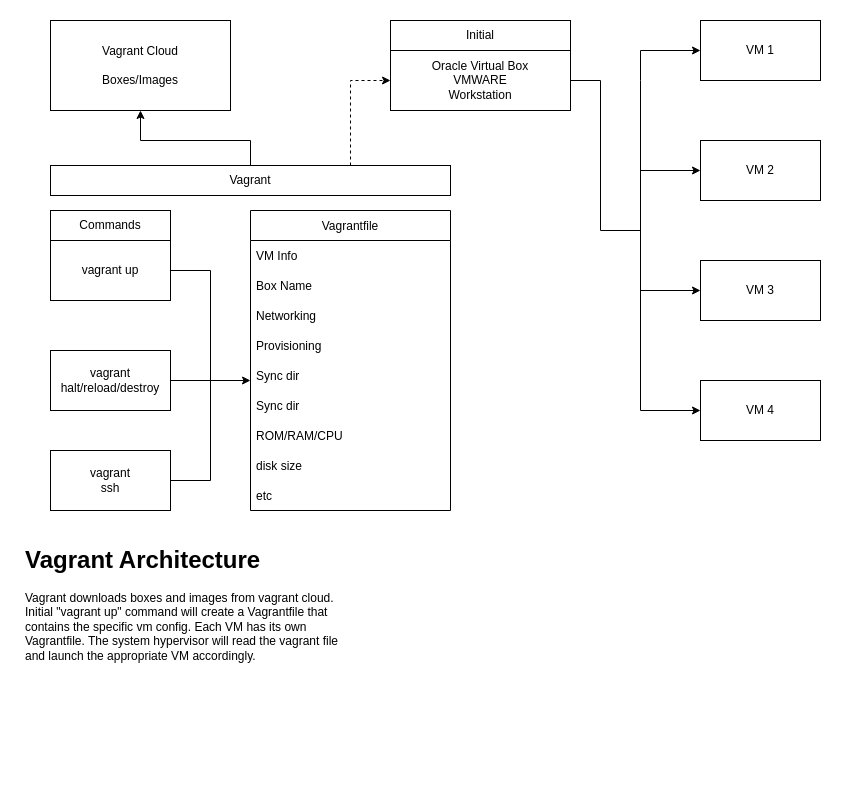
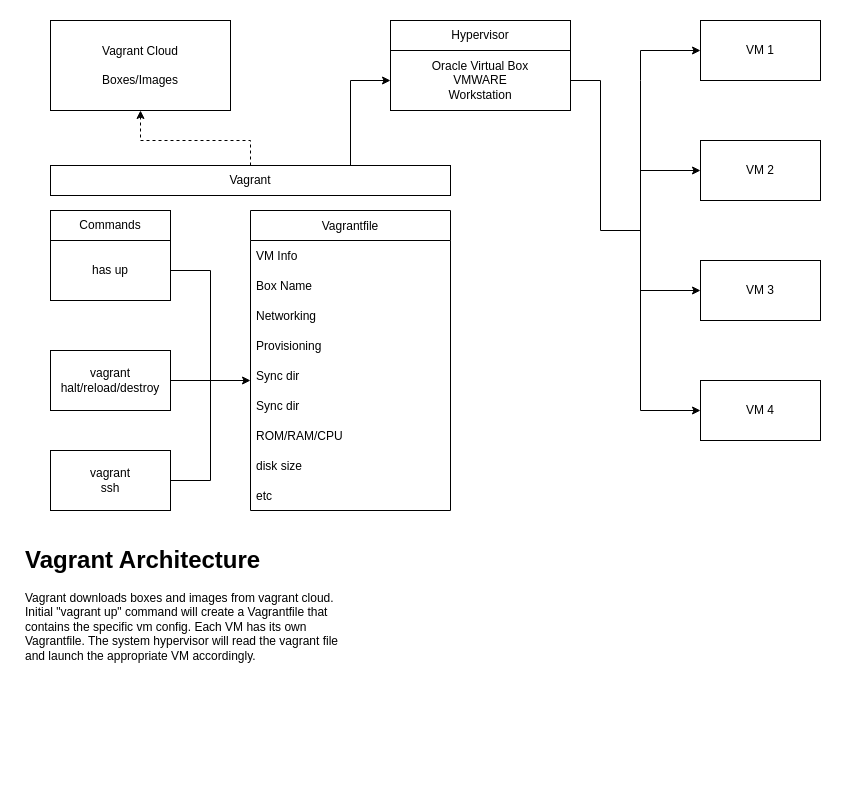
(481, 36) -> (481, 36)
(351, 107) -> (351, 107)
(197, 141) -> (197, 141)
(111, 271) -> (111, 271)
